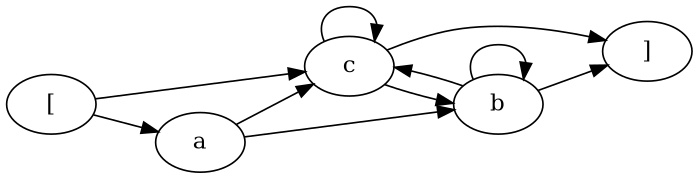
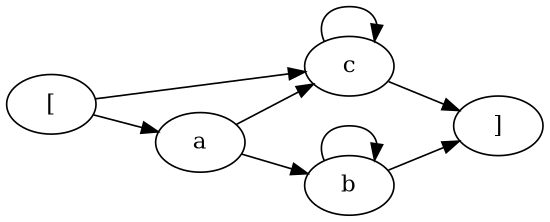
(437, 78) -> none
(410, 93) -> none
